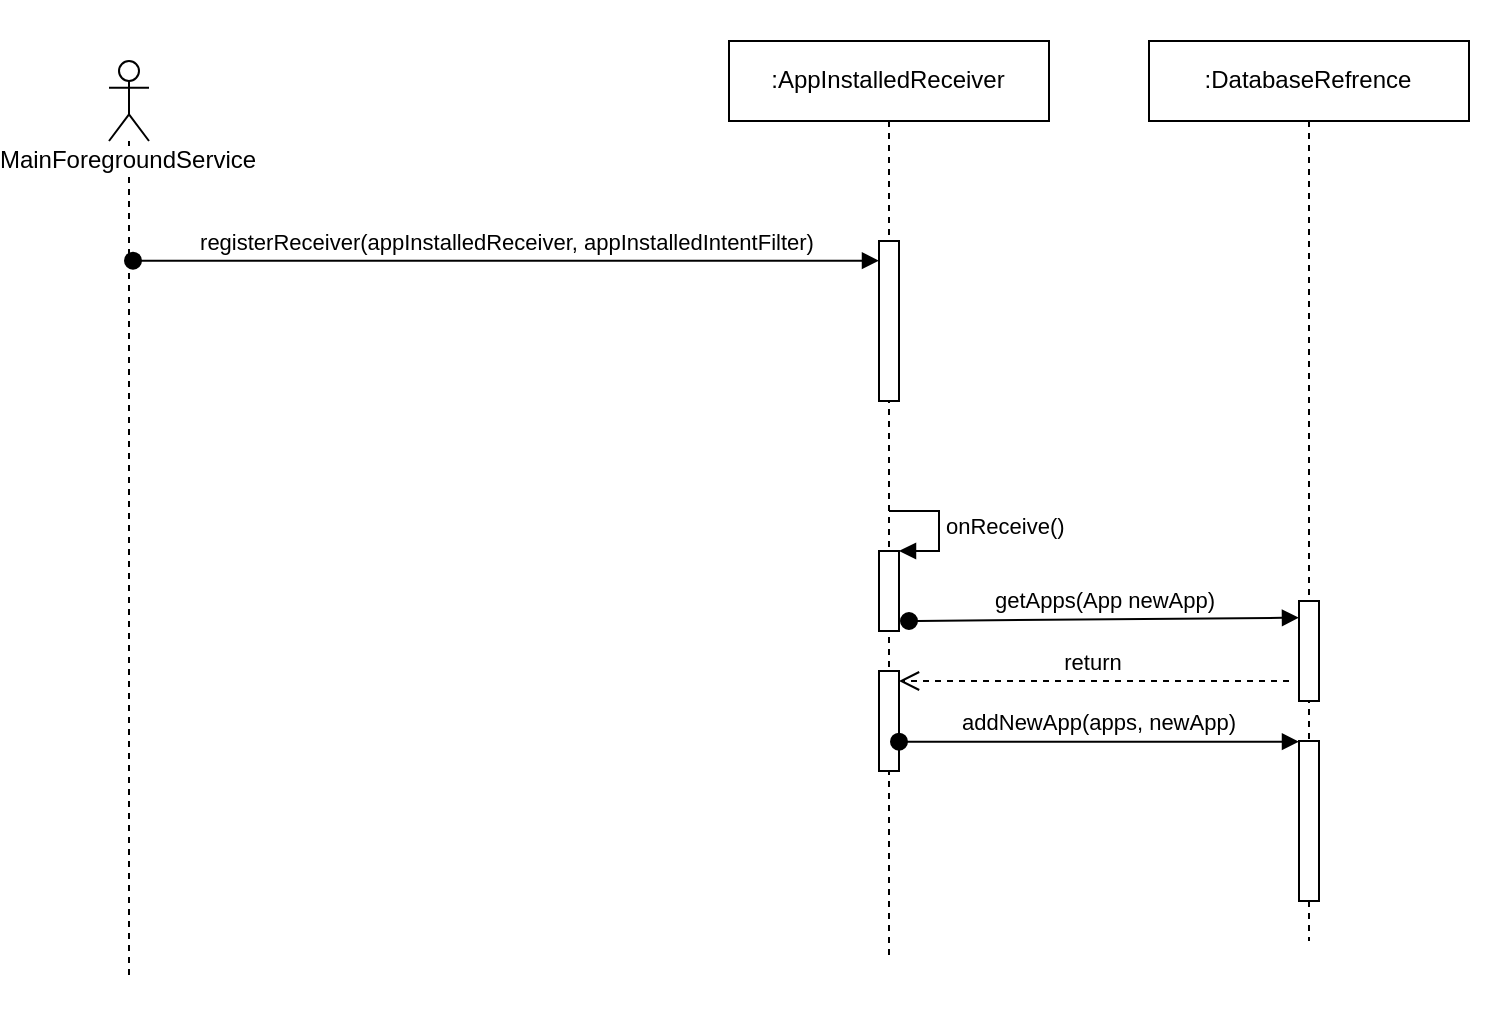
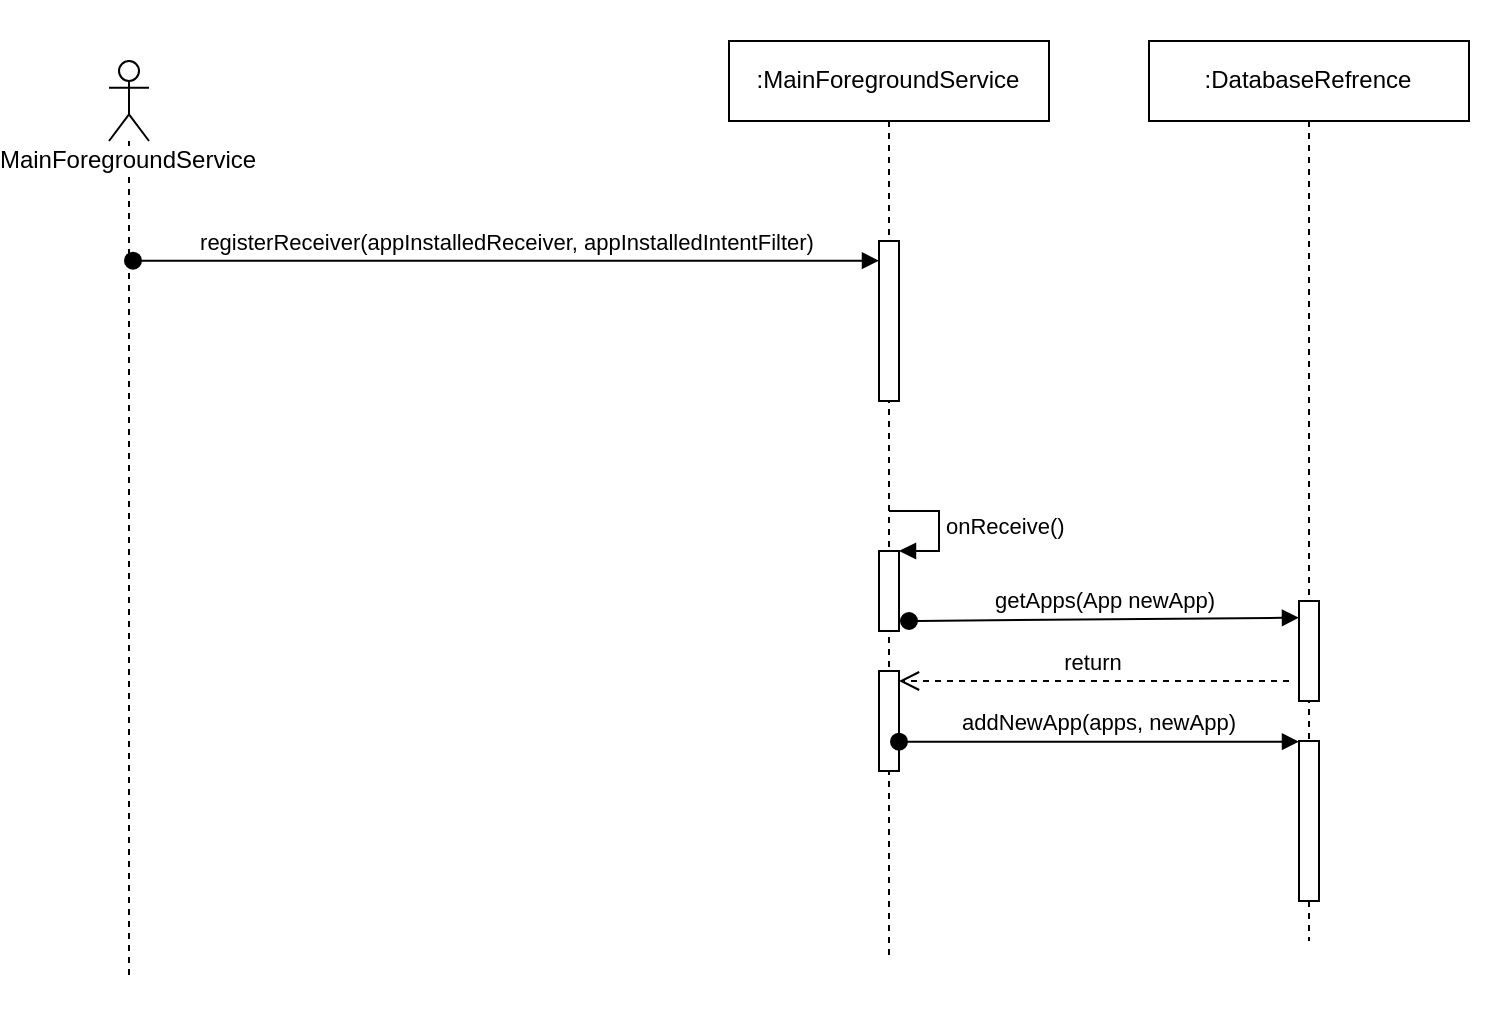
(889, 81) -> (889, 81)
